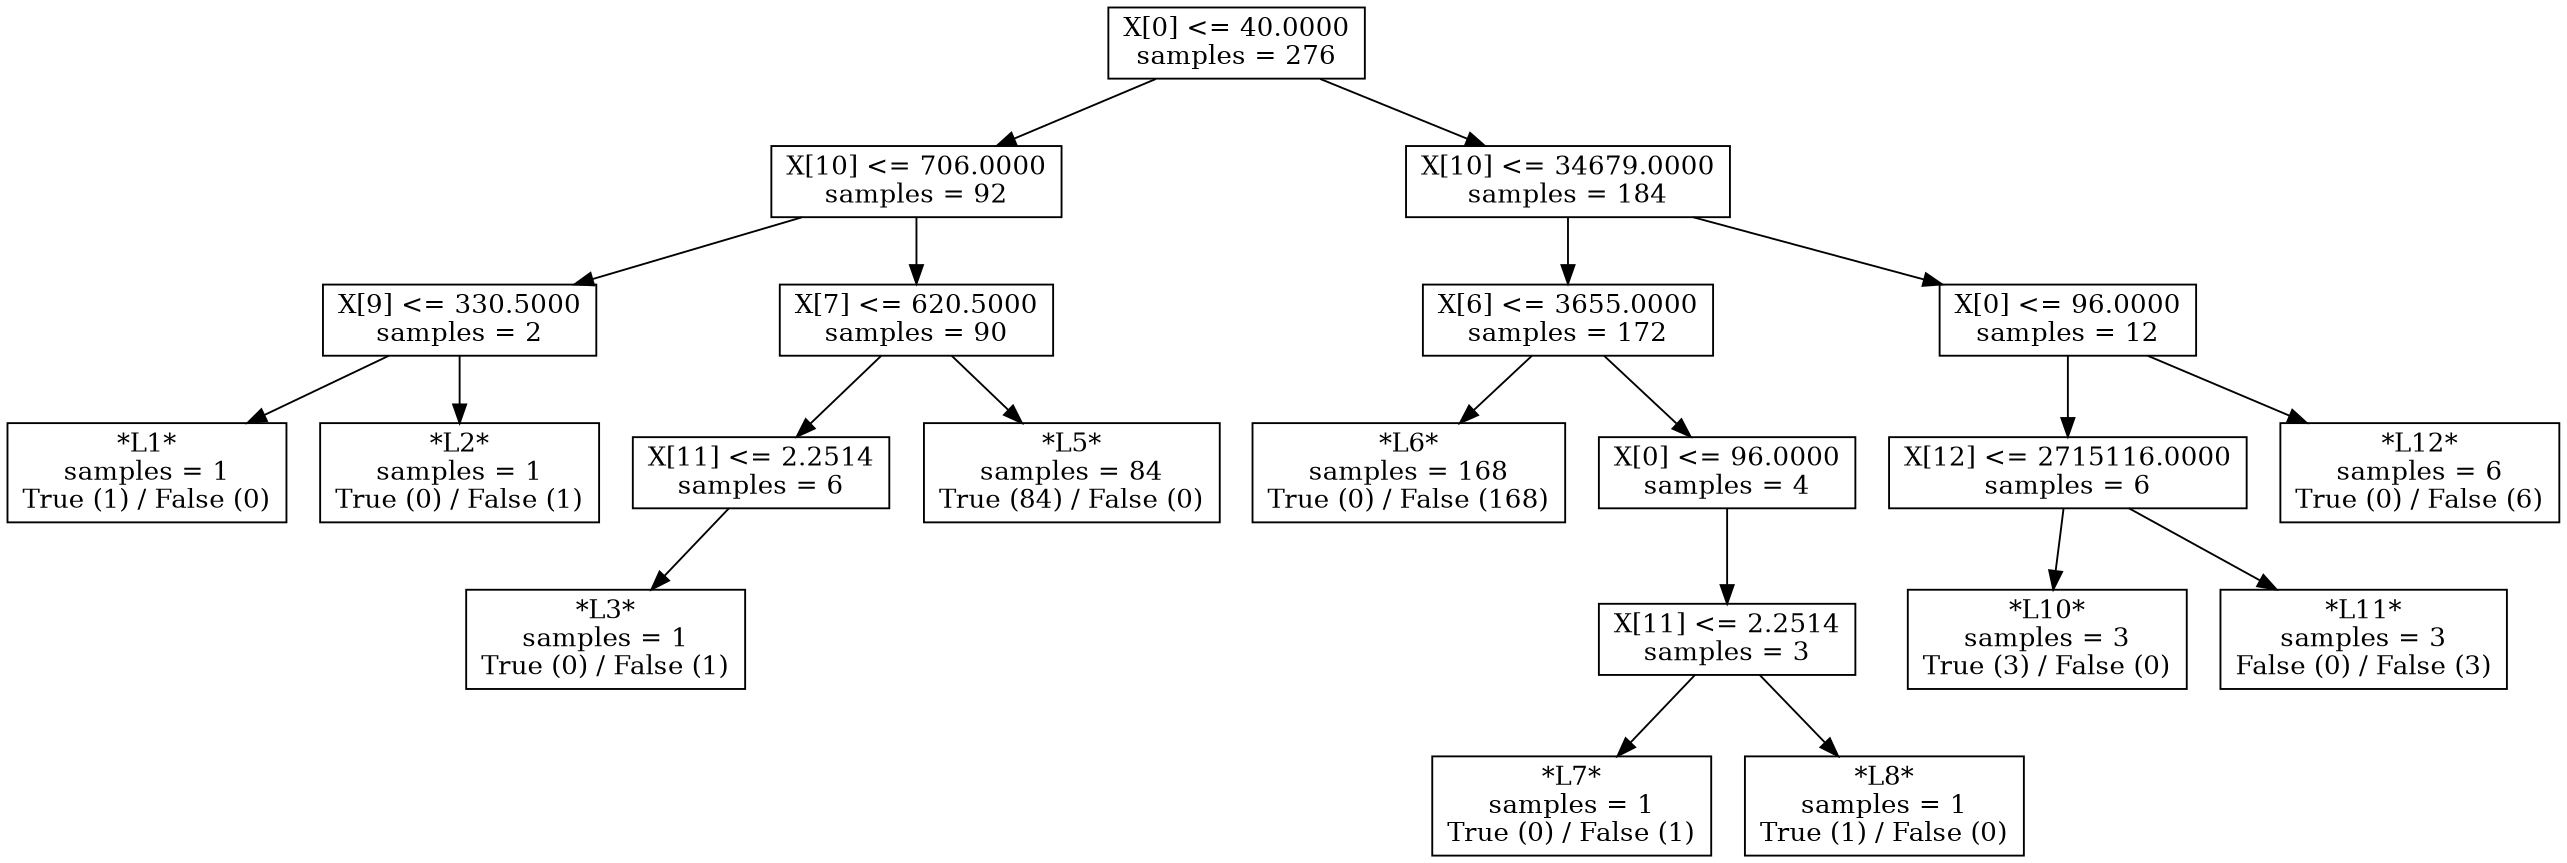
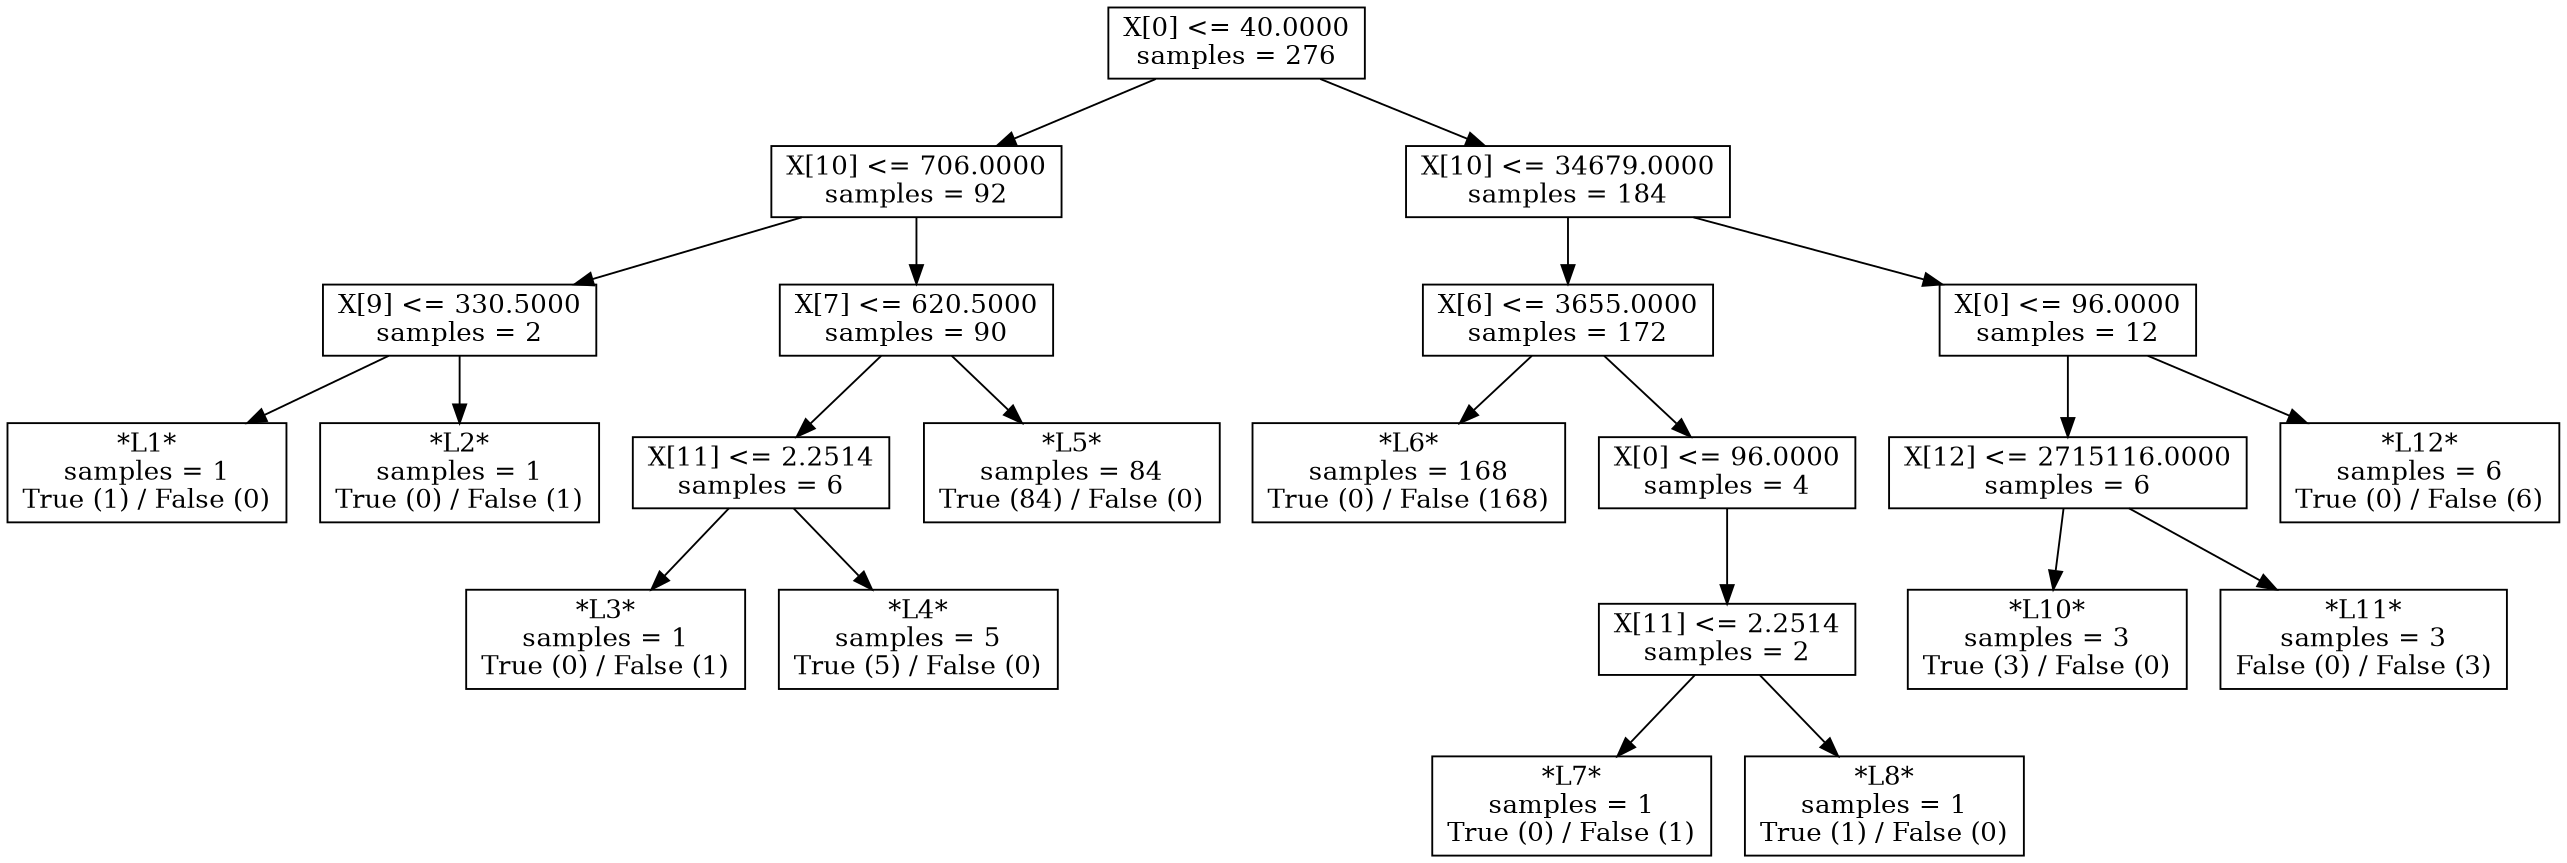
none -> (918, 639)
(1727, 639) -> (1727, 639)
